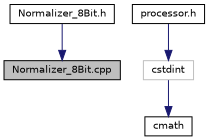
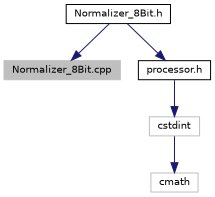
none -> (143, 38)
(62, 70) -> (62, 70)
(168, 126) -> (174, 183)
